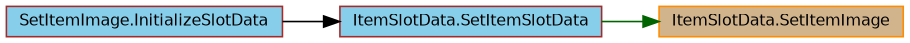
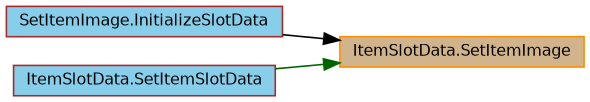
(303, 22) -> (303, 37)
